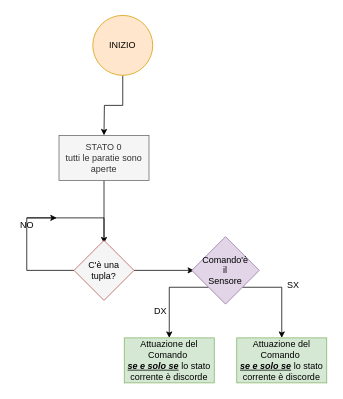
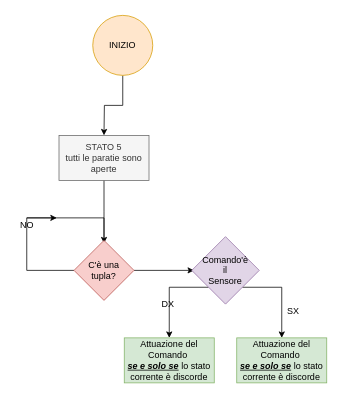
(104, 158) -> (104, 158)
(104, 270) -> (104, 270)
(293, 285) -> (293, 312)
(160, 312) -> (168, 304)
